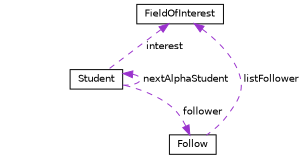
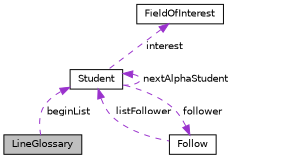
(241, 81) -> (129, 128)
none -> (43, 145)
